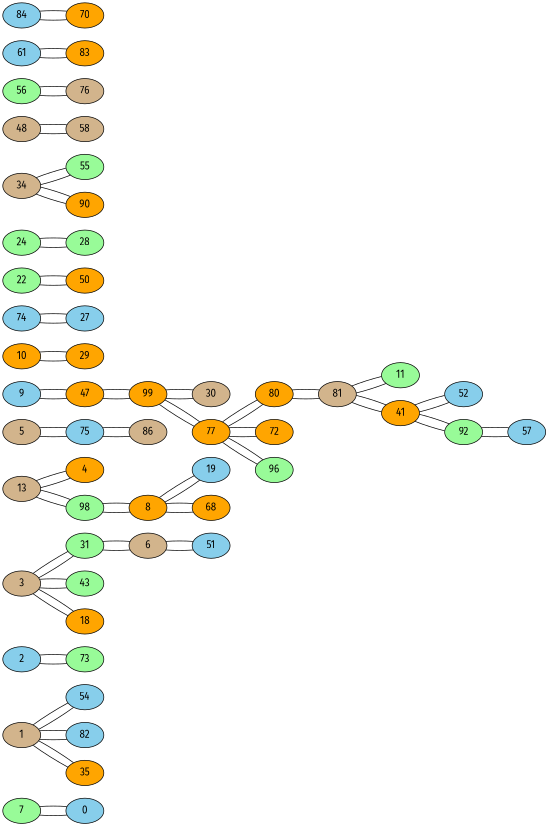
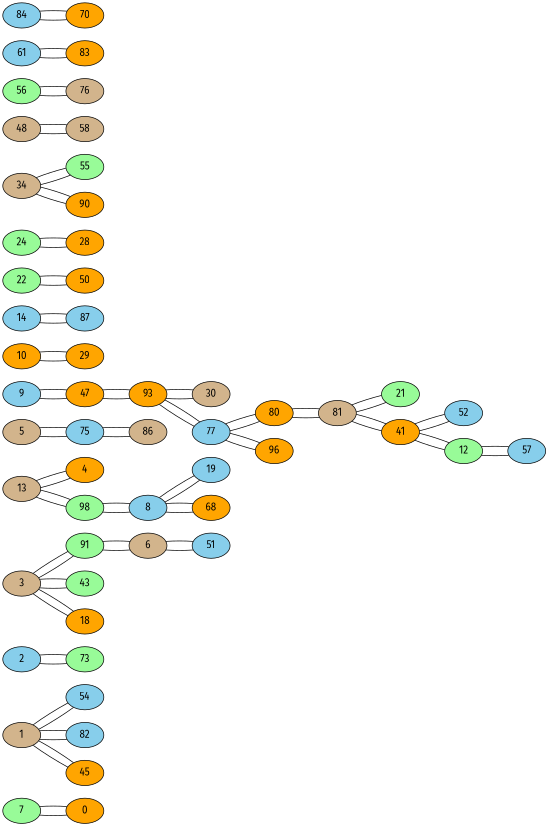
(85, 243) -> (85, 243)
(22, 318) -> (22, 318)
(85, 318) -> (85, 318)
(400, 375) -> (400, 394)
(148, 394) -> (148, 394)
(211, 432) -> (211, 432)
(274, 432) -> none
(464, 432) -> (464, 451)
(274, 470) -> (274, 451)
(148, 508) -> (148, 508)
(85, 546) -> (85, 546)
(85, 773) -> (85, 773)
(85, 811) -> (85, 811)
